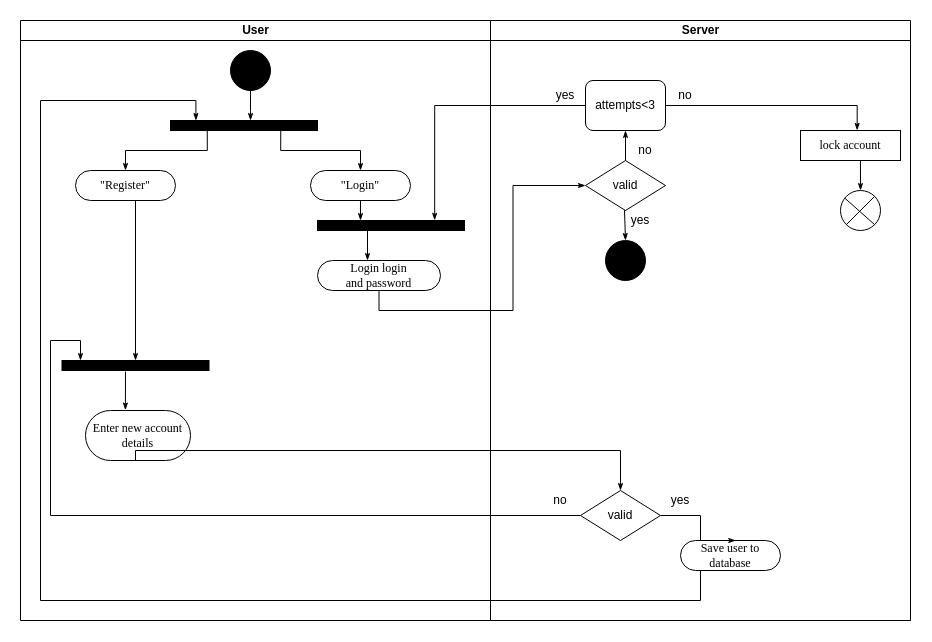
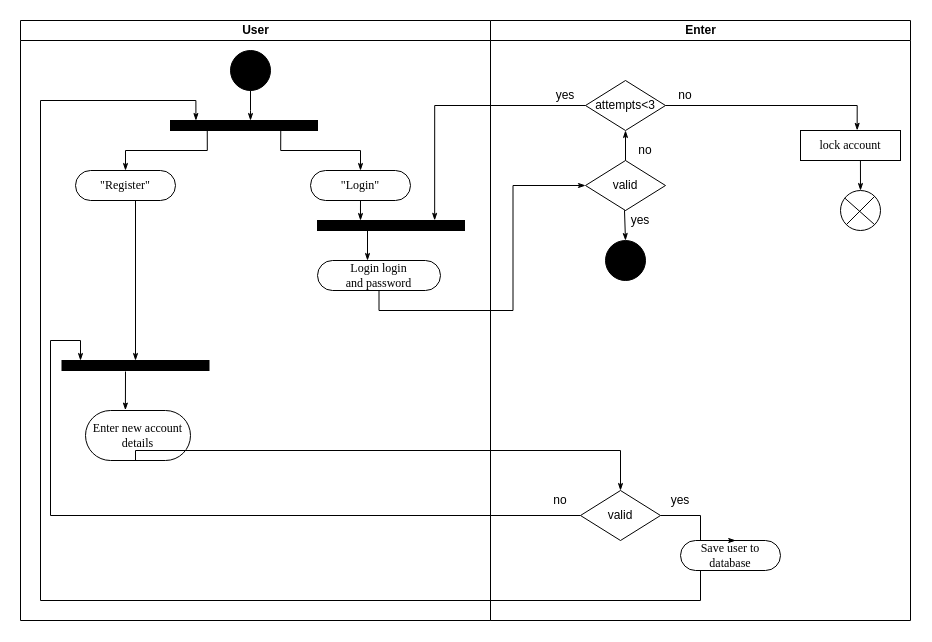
(701, 31) -> (701, 31)
(626, 106) -> (626, 106)
